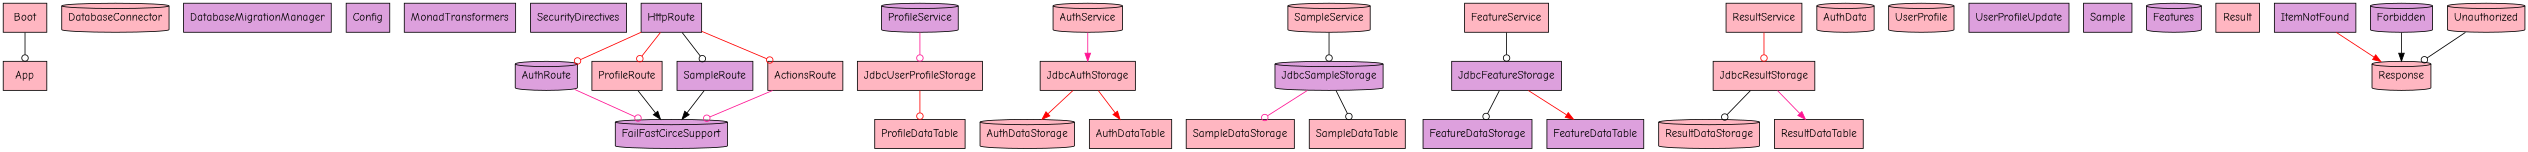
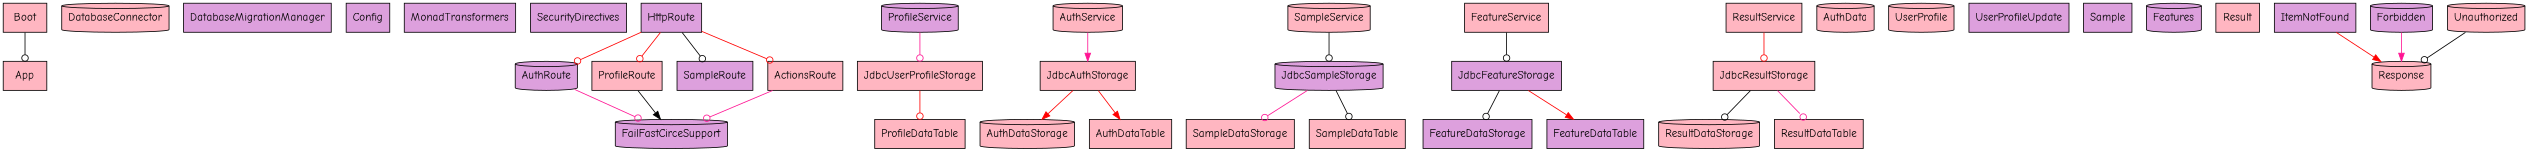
(2401, 43) -> (2401, 43)
(696, 102) -> none
(1789, 102) -> (1789, 102)
